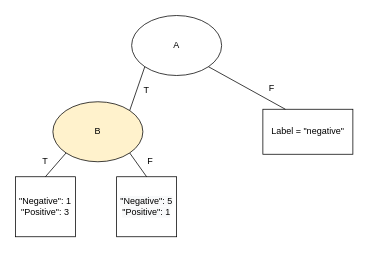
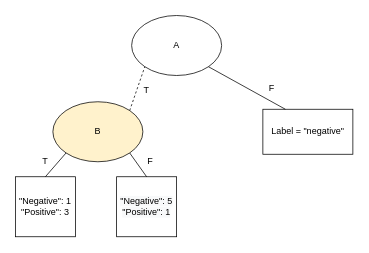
(137, 89) -> (137, 89)
